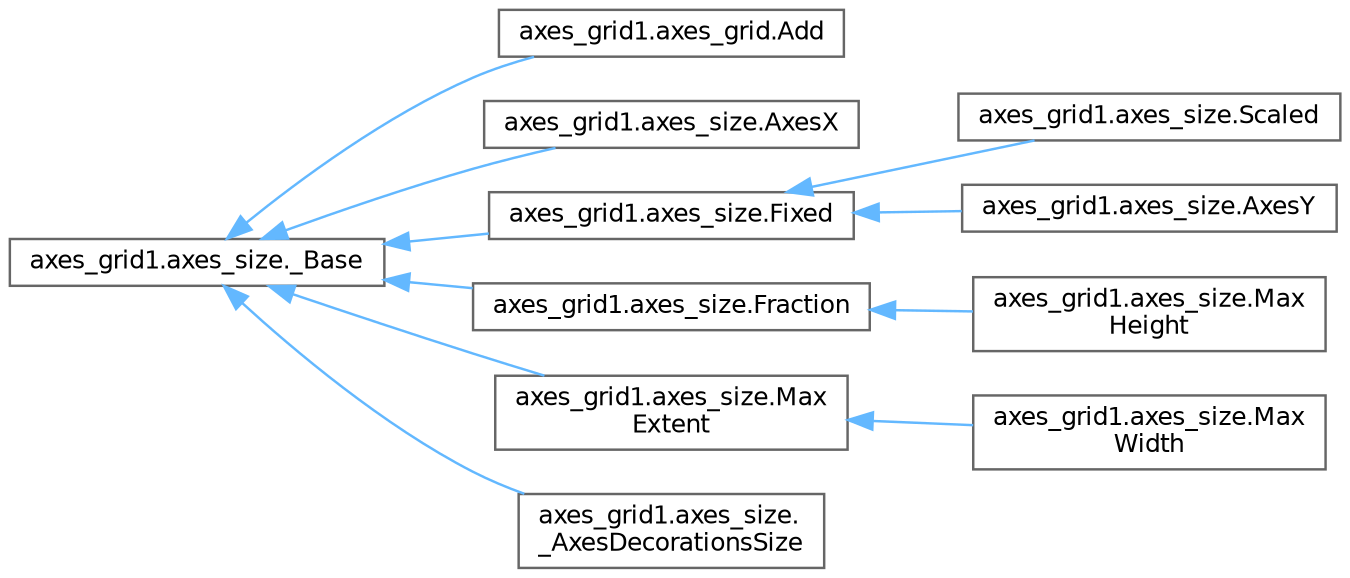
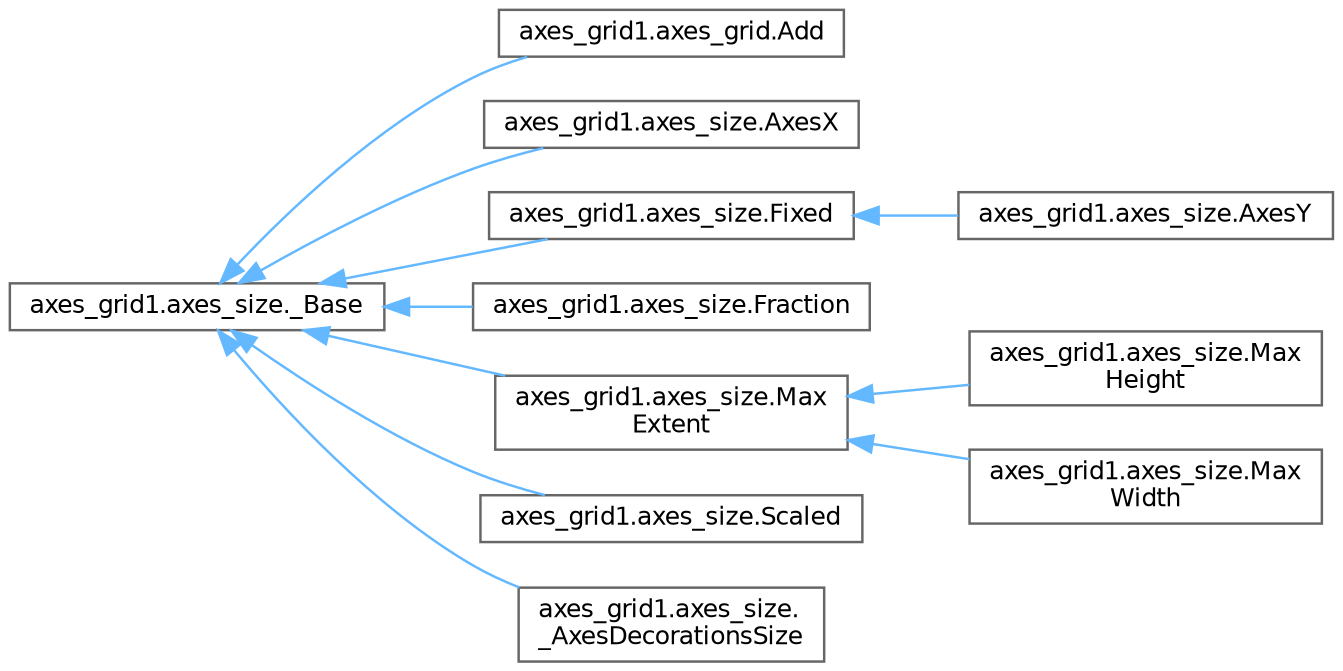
(923, 164) -> (392, 433)
(934, 311) -> (921, 389)
